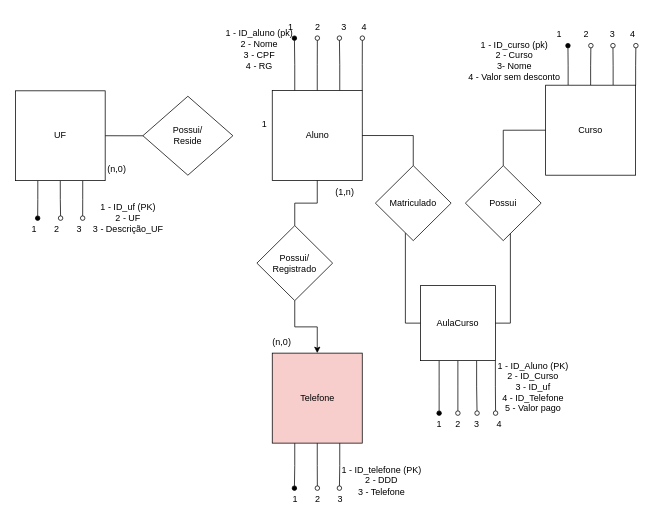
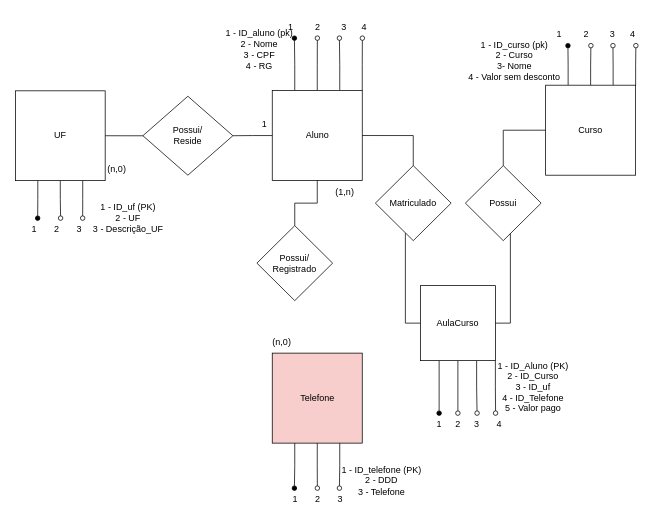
none -> (253, 135)
(295, 315) -> none
